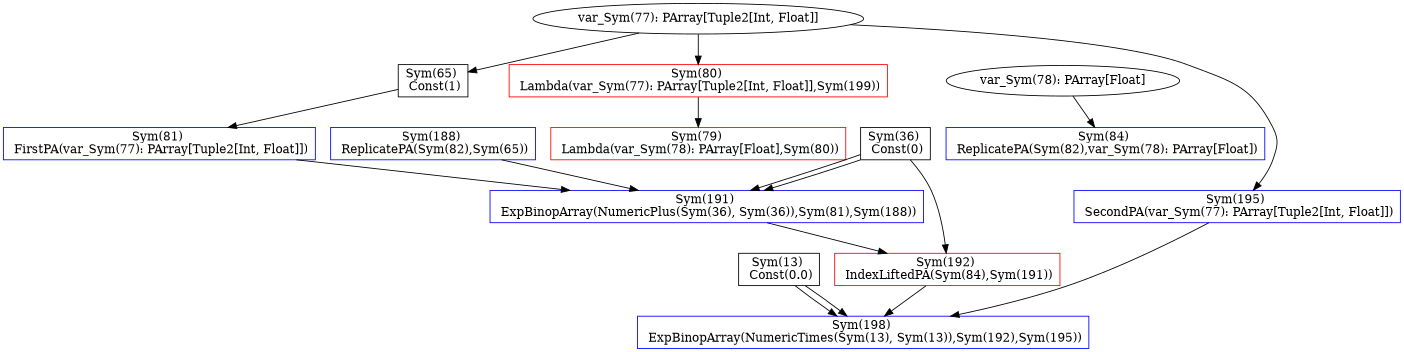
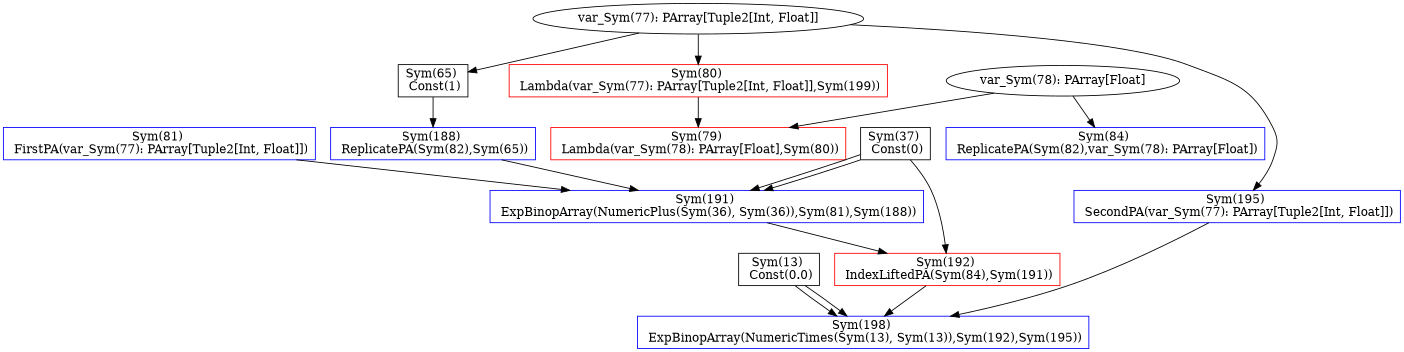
(317, 108) -> (433, 108)
none -> (896, 110)
(895, 144) -> (895, 144)
